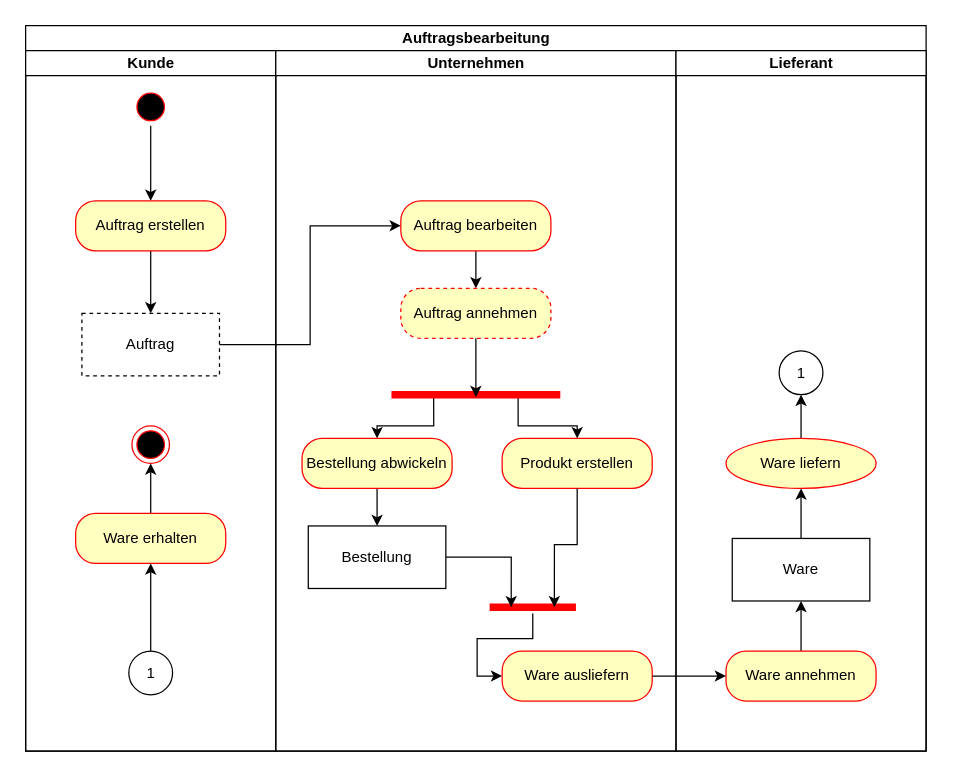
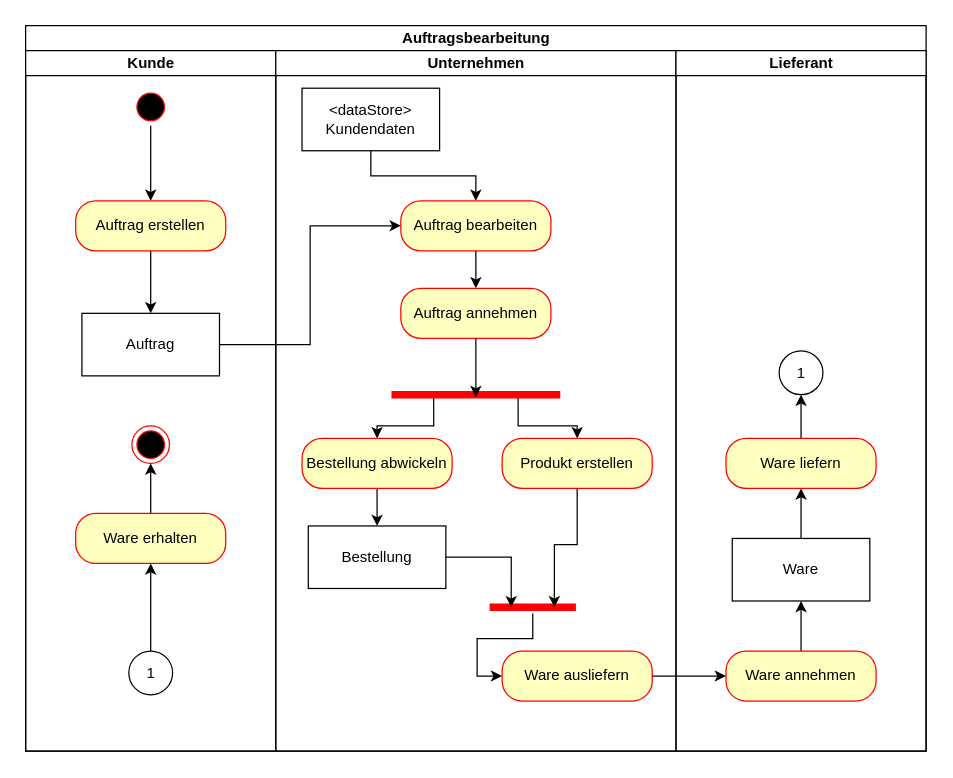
none -> (371, 119)
none -> (419, 176)
(476, 313) -> (476, 313)
(151, 344) -> (151, 344)
(801, 463) -> (801, 463)
